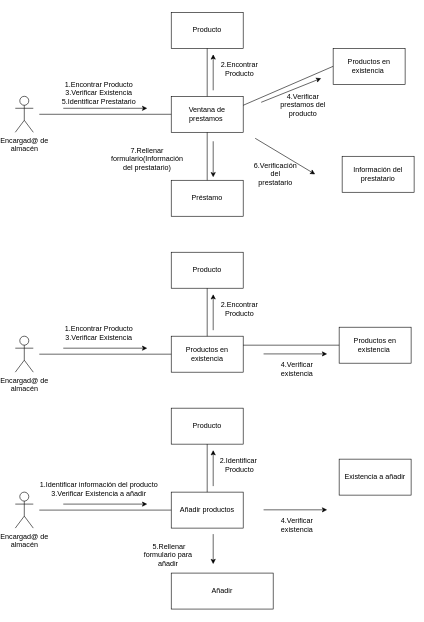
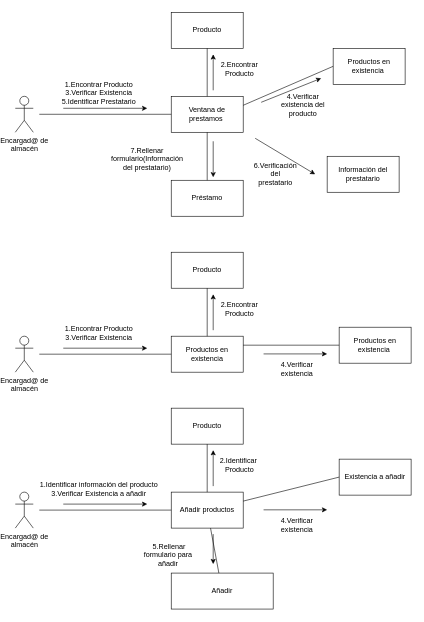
(303, 105) -> (303, 105)
(378, 174) -> (363, 174)
none -> (291, 489)
none -> (217, 561)
